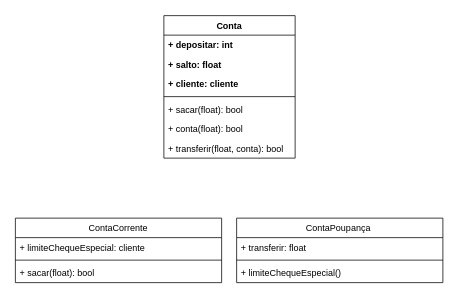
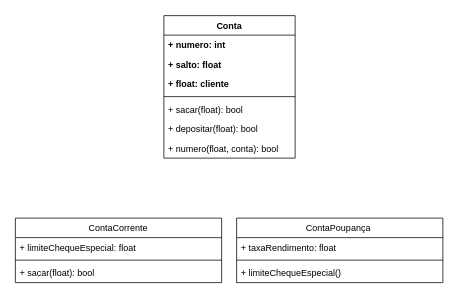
(202, 45) -> (196, 45)
(205, 84) -> (201, 84)
(213, 129) -> (221, 129)
(239, 149) -> (230, 149)
(86, 248) -> (82, 248)
(283, 248) -> (293, 248)
